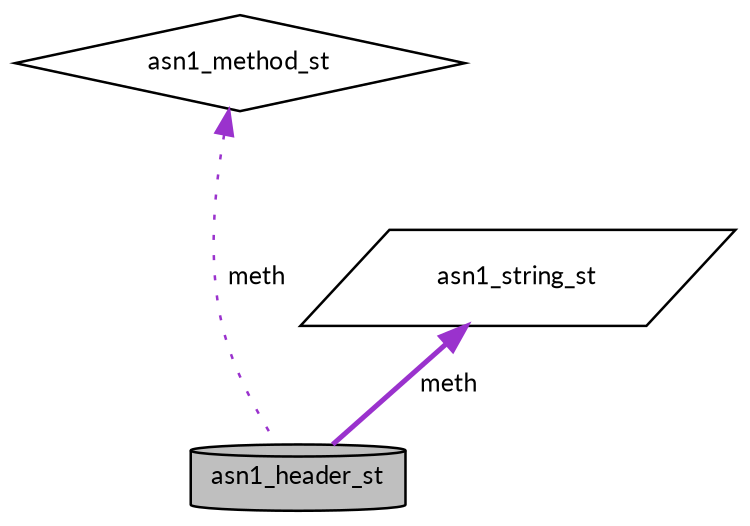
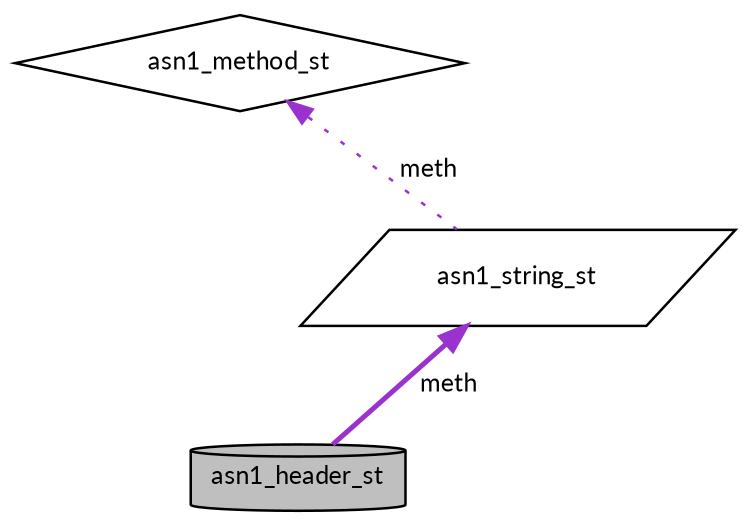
(217, 295) -> (383, 173)
